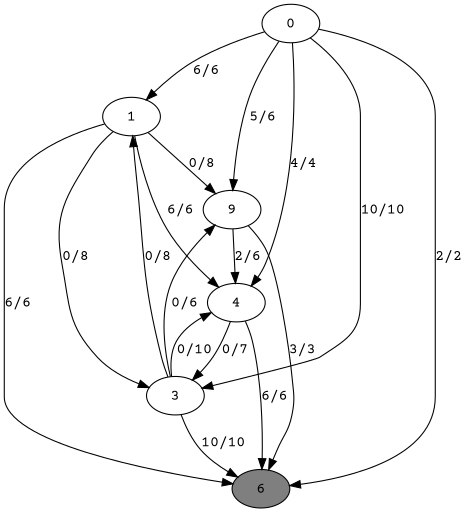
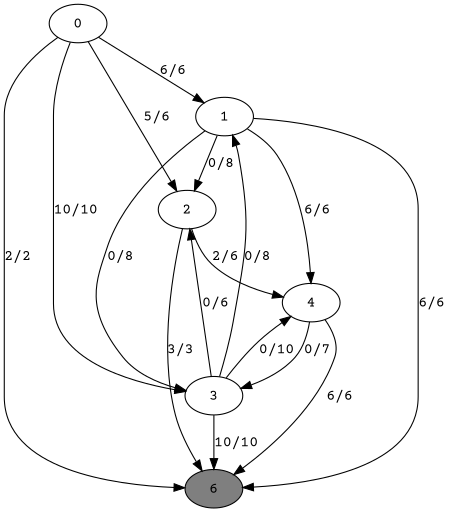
(290, 163) -> none
(232, 210) -> (187, 210)
